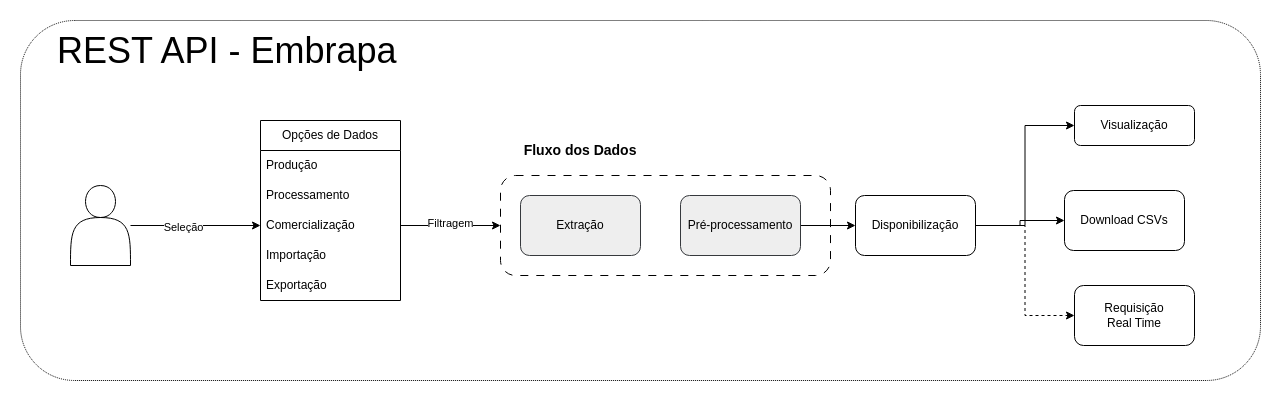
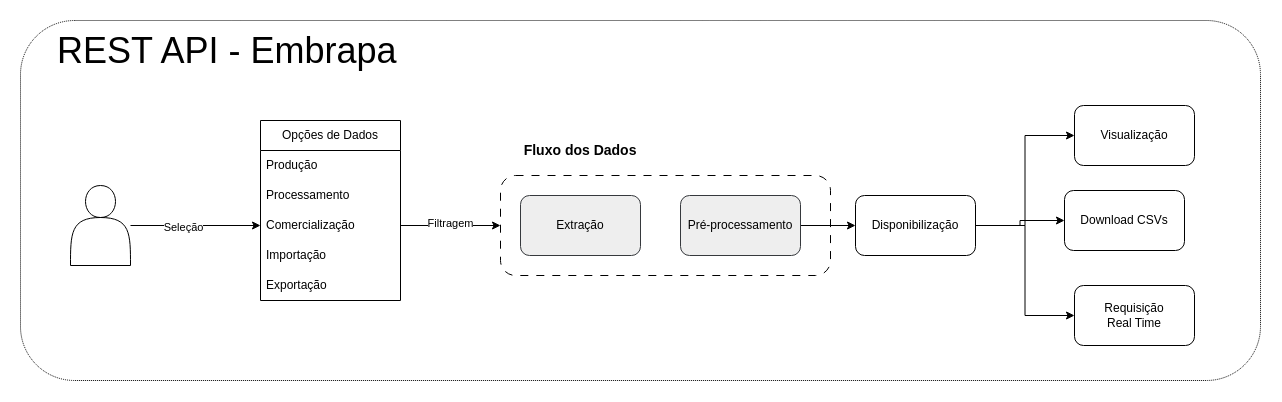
(1135, 126) -> (1135, 136)
(1025, 293) -> (1025, 293)
